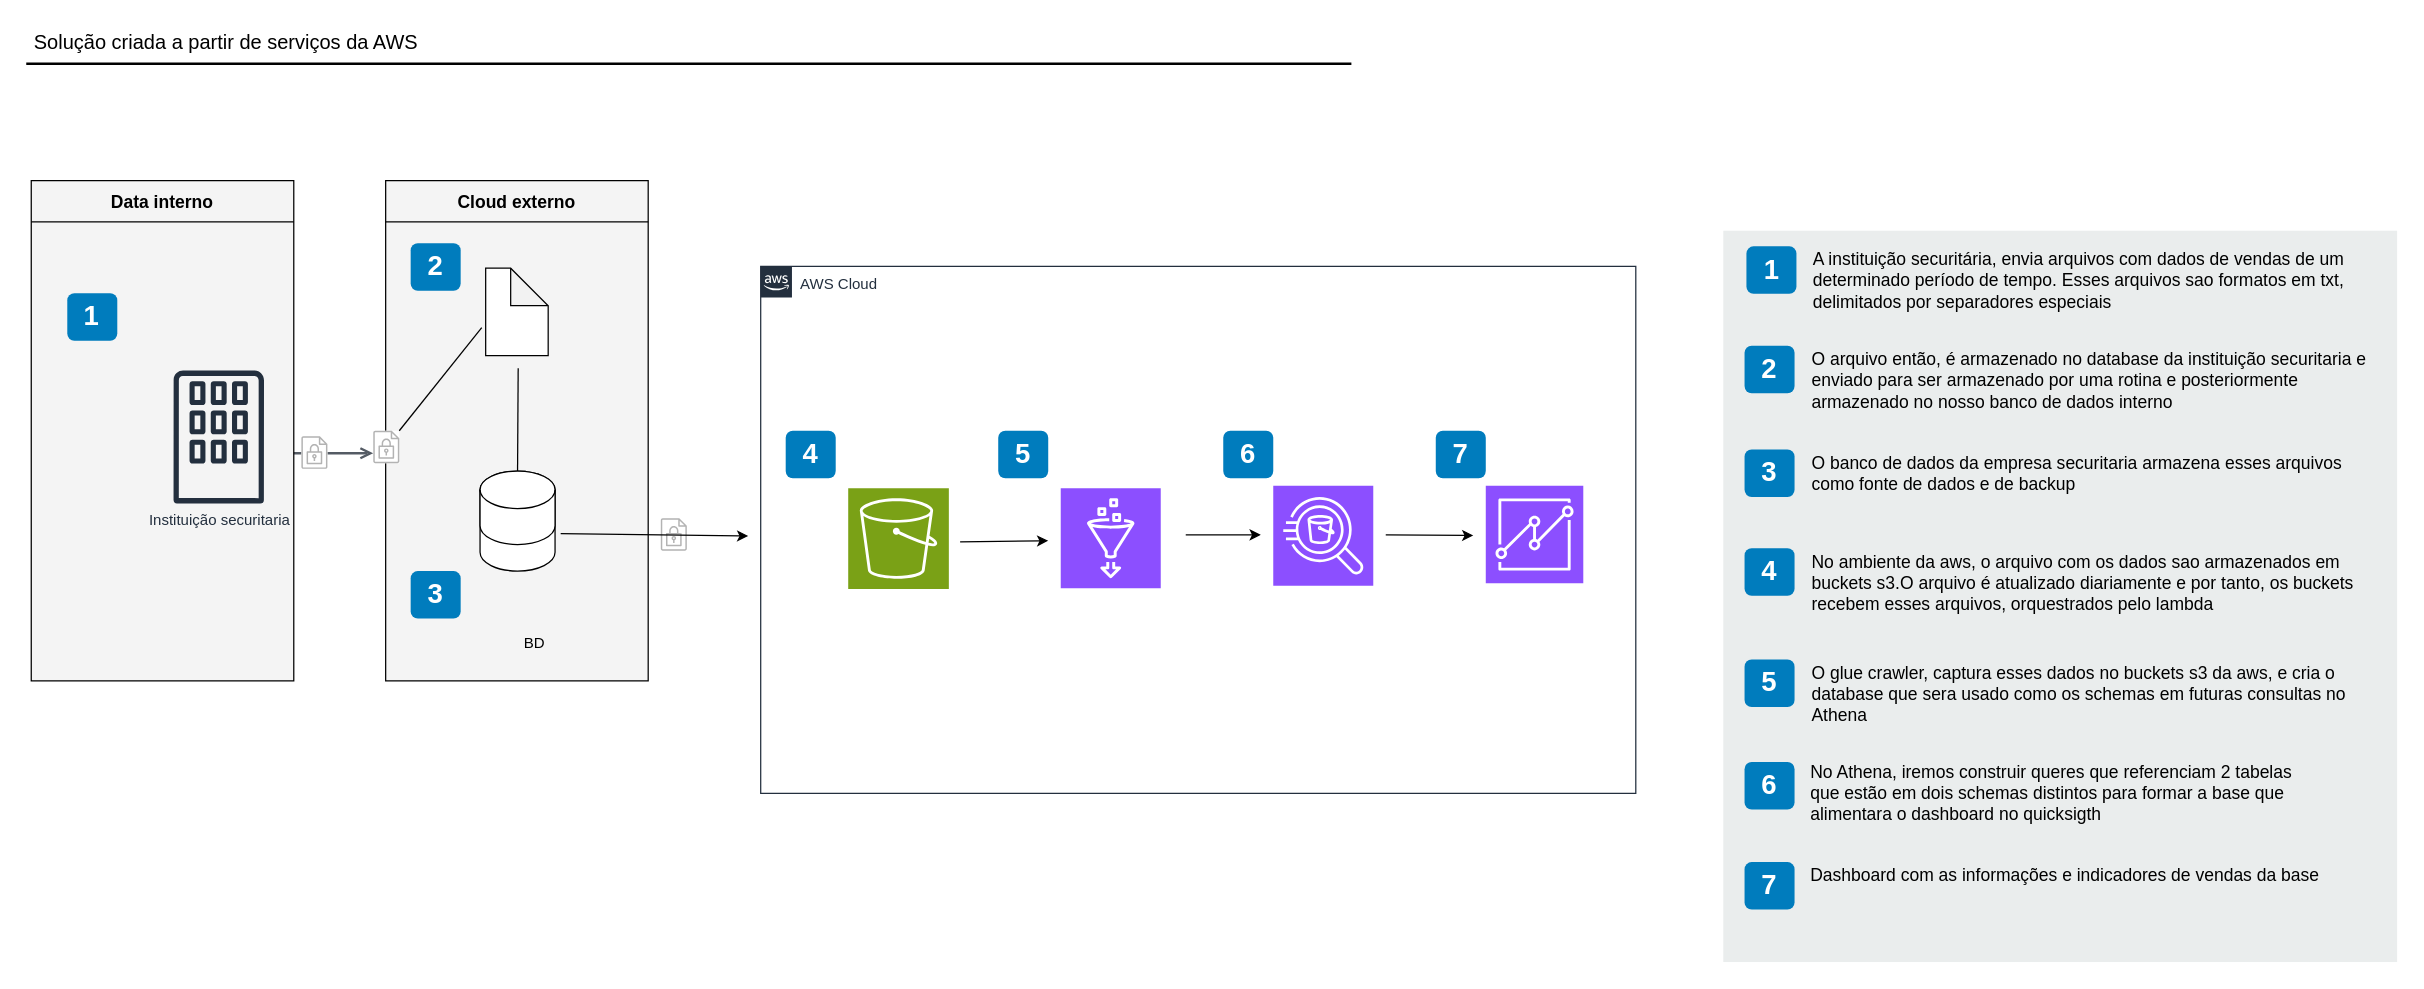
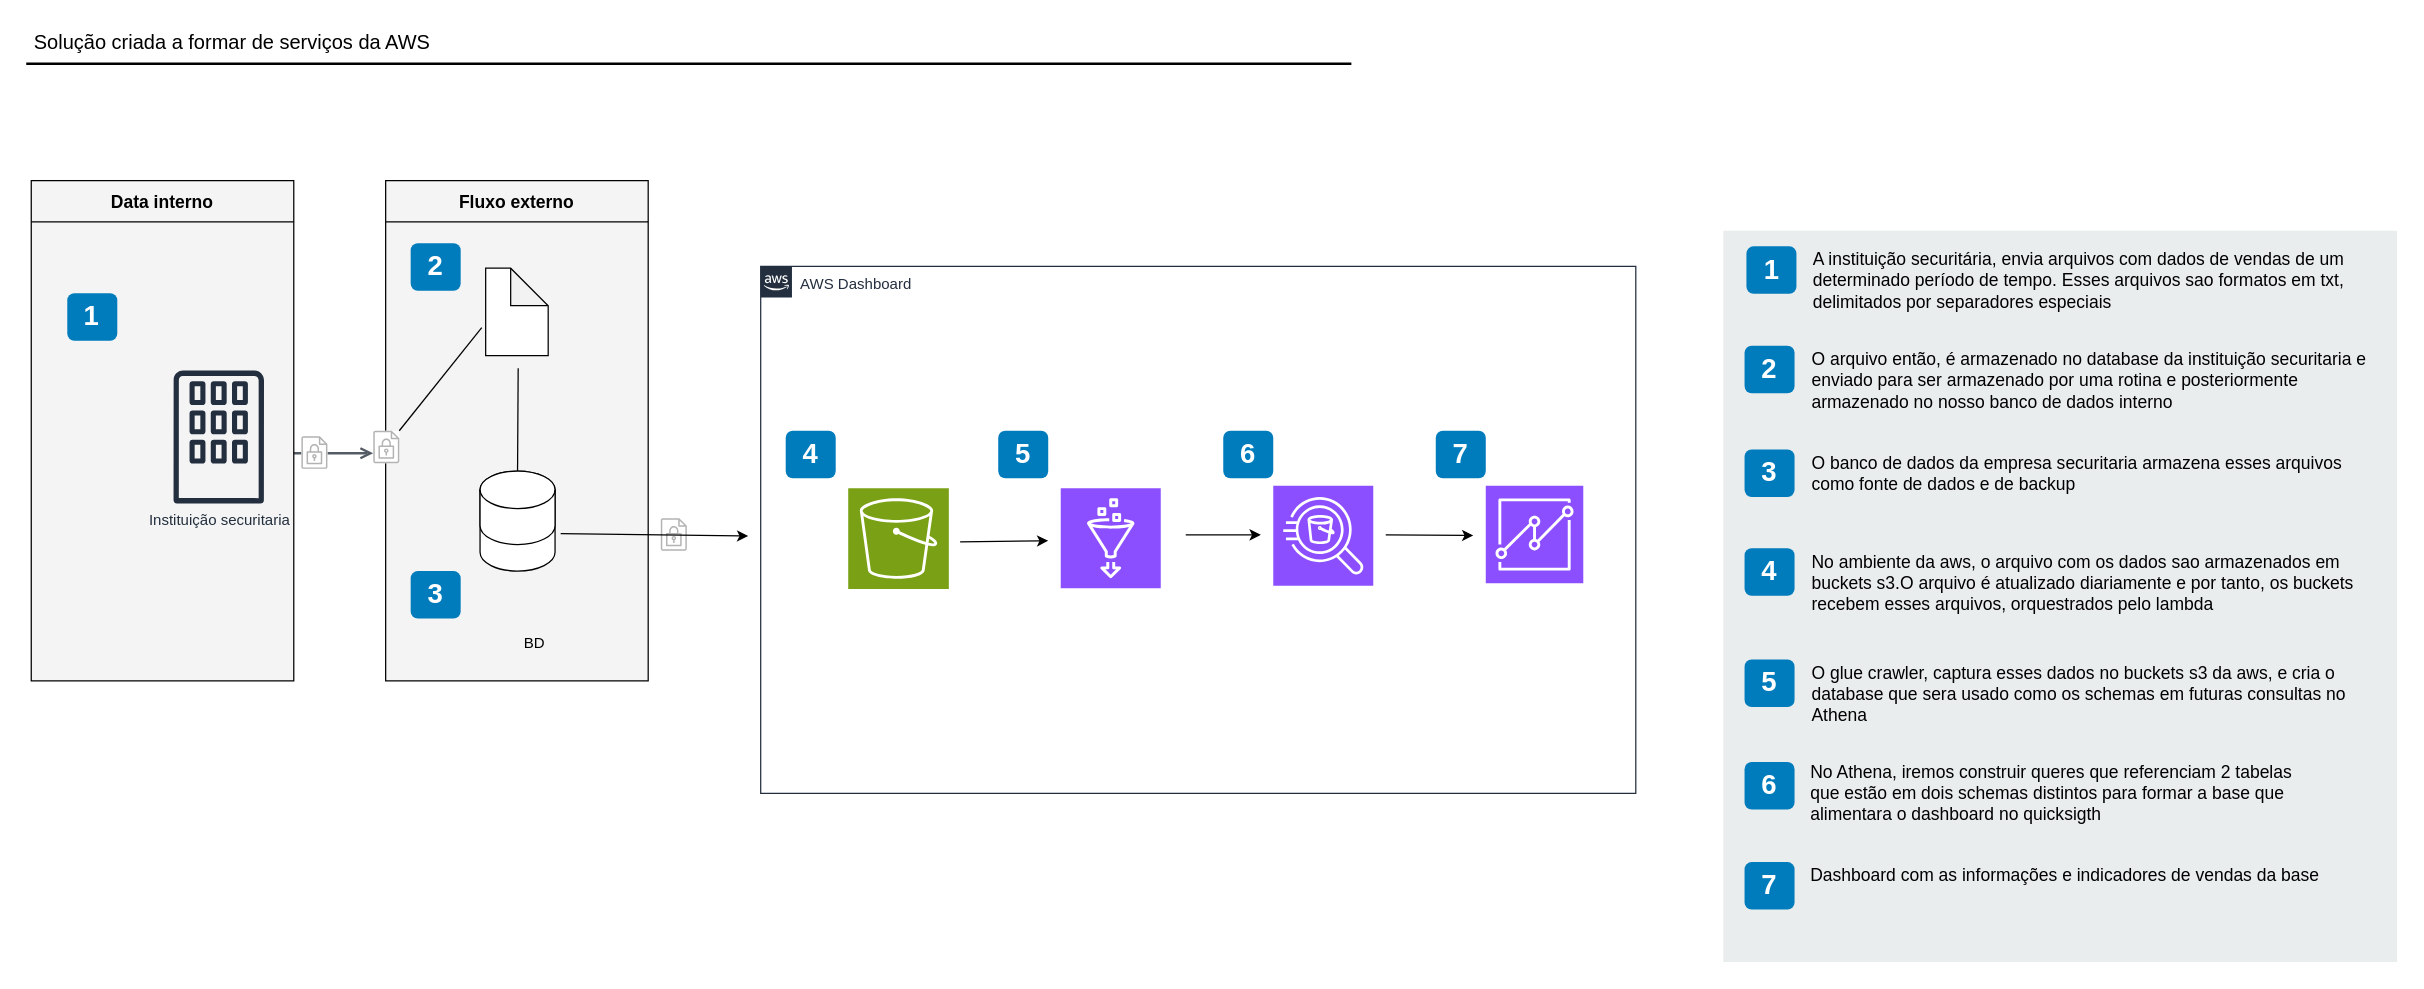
(241, 43) -> (244, 43)
(516, 202) -> (516, 202)
(835, 285) -> (853, 285)
